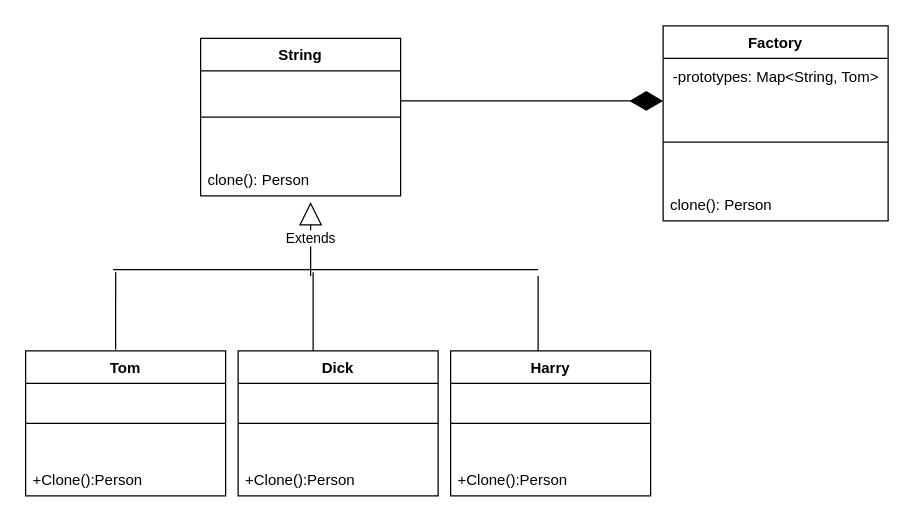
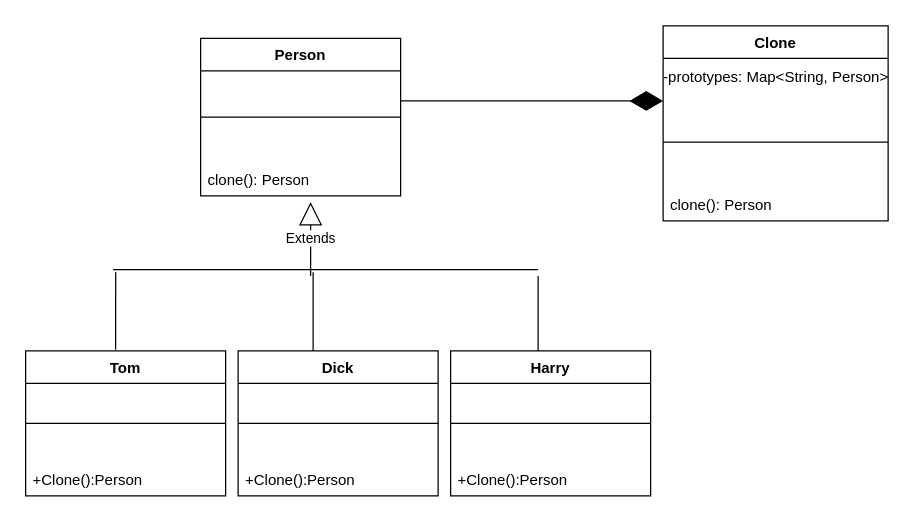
(776, 43) -> (776, 43)
(301, 56) -> (301, 56)
(776, 77) -> (776, 77)
